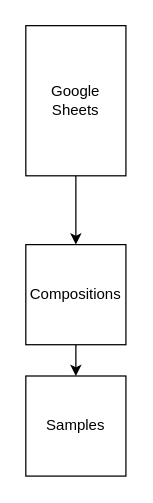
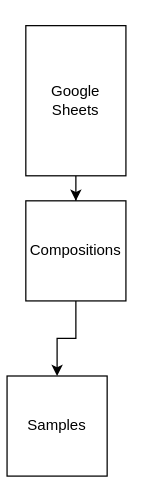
(76, 294) -> (76, 251)
(76, 426) -> (57, 426)
